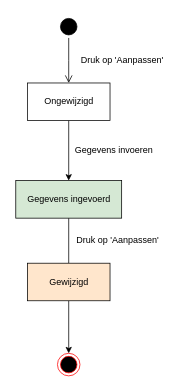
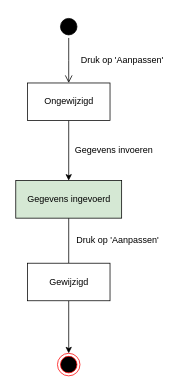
(69, 282) -> (69, 282)
